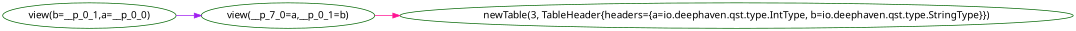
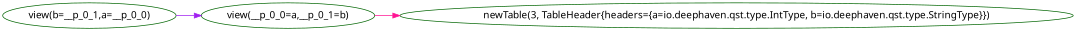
(288, 16) -> (288, 16)
